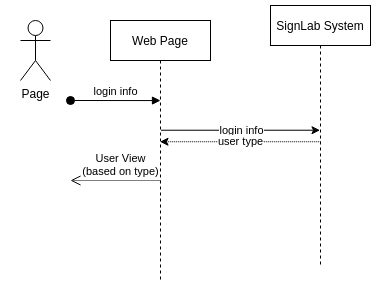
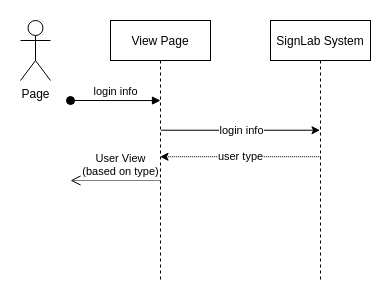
(160, 41) -> (160, 41)
(321, 136) -> (321, 151)
